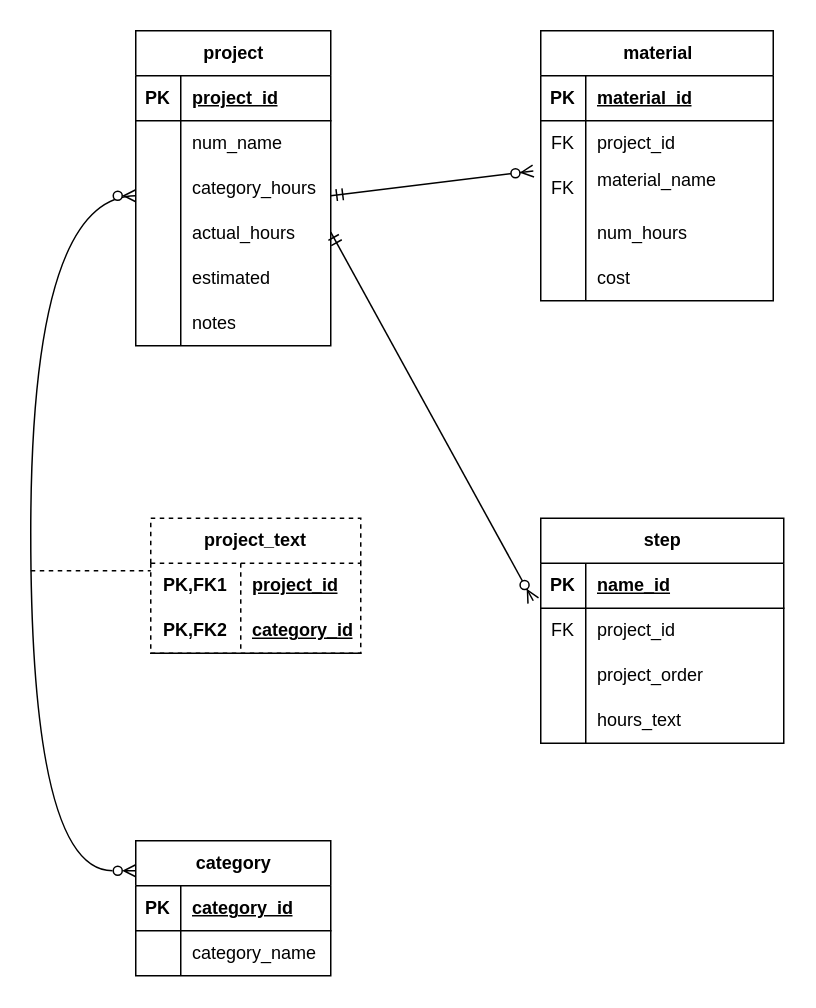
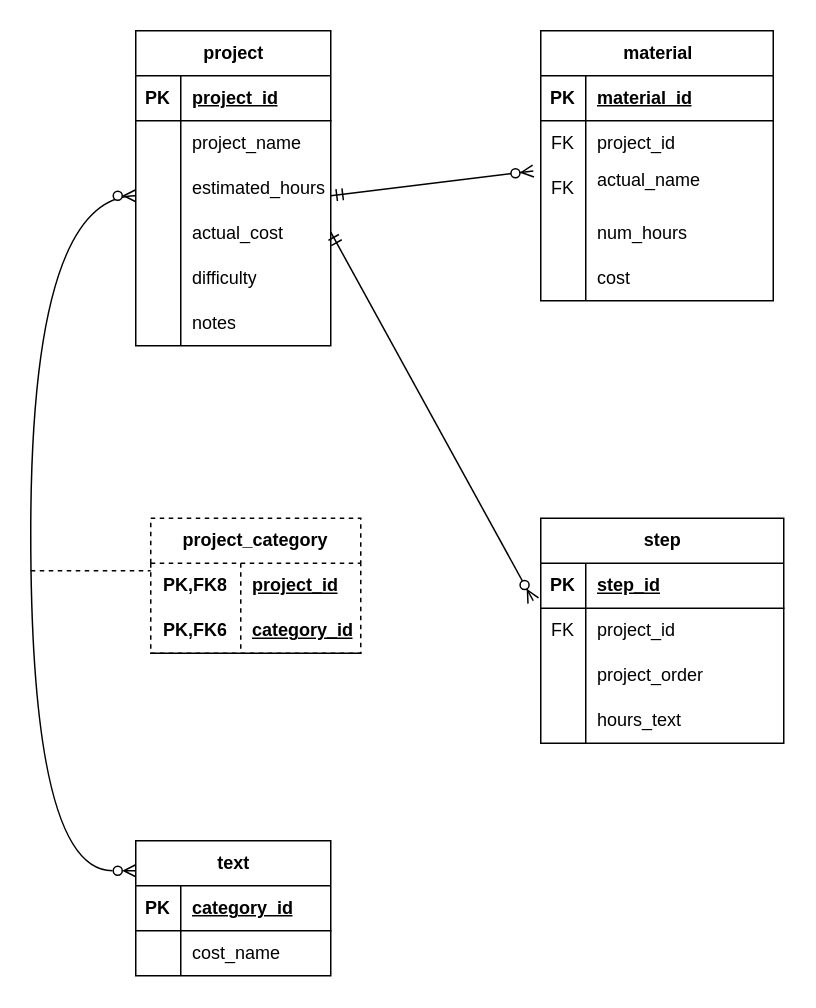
(233, 143) -> (253, 143)
(262, 188) -> (262, 188)
(659, 188) -> (651, 188)
(251, 233) -> (246, 233)
(236, 278) -> (236, 278)
(256, 541) -> (256, 541)
(196, 586) -> (196, 586)
(631, 586) -> (631, 586)
(196, 631) -> (196, 631)
(234, 863) -> (234, 863)
(258, 953) -> (238, 953)
